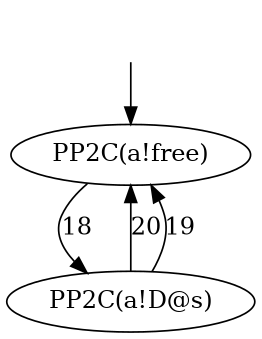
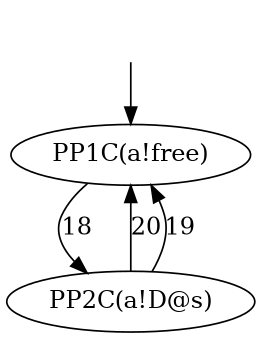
(131, 155) -> (131, 155)
